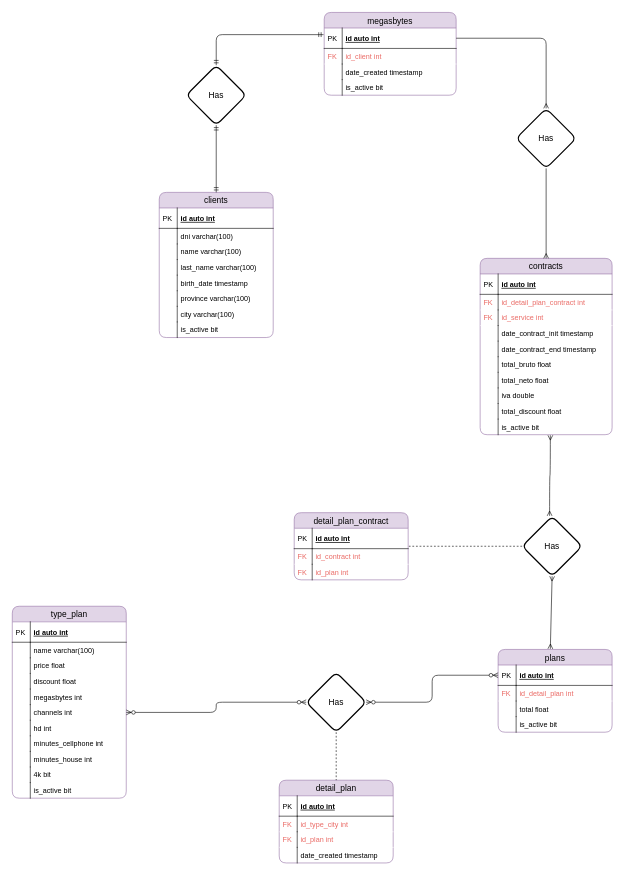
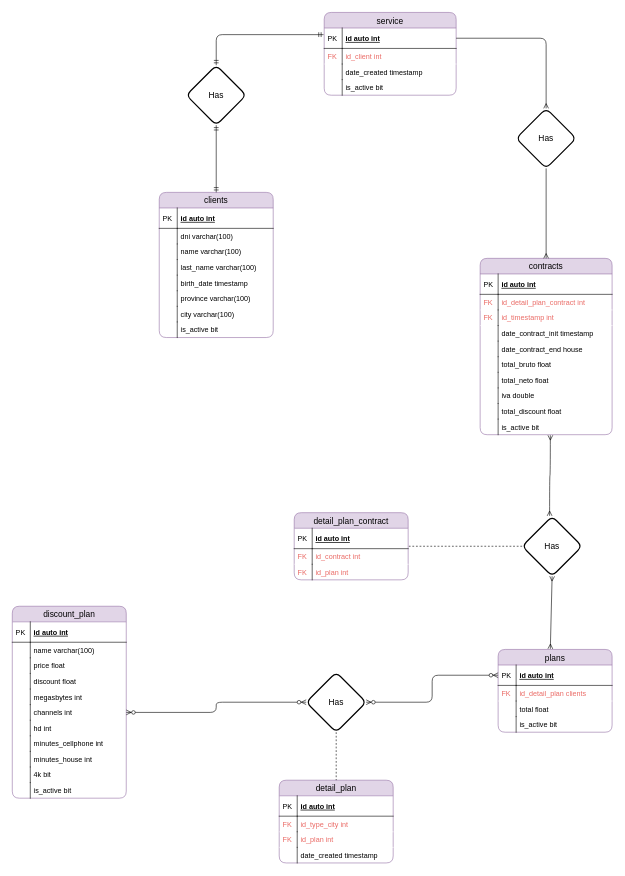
(390, 21) -> (390, 21)
(526, 318) -> (530, 318)
(554, 349) -> (547, 349)
(69, 615) -> (69, 615)
(550, 694) -> (557, 694)
